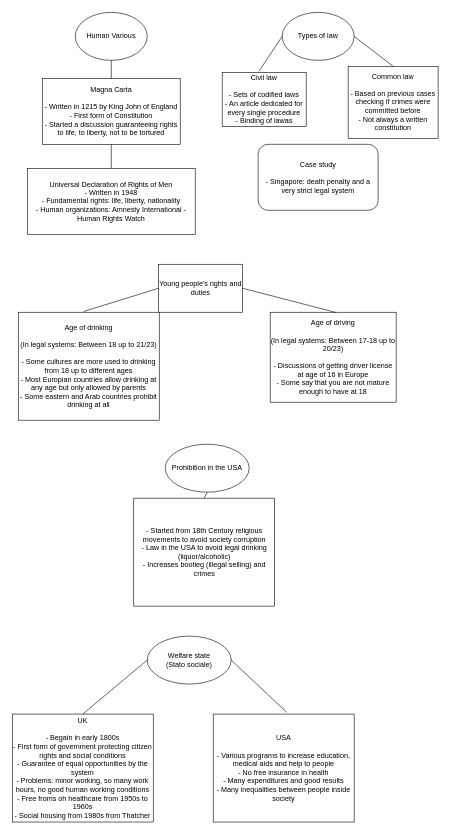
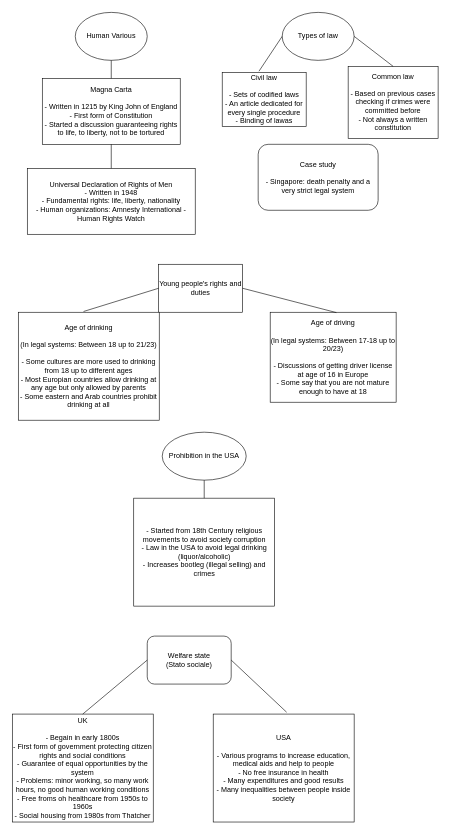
(207, 468) -> (204, 456)
(189, 660) -> (189, 660)
